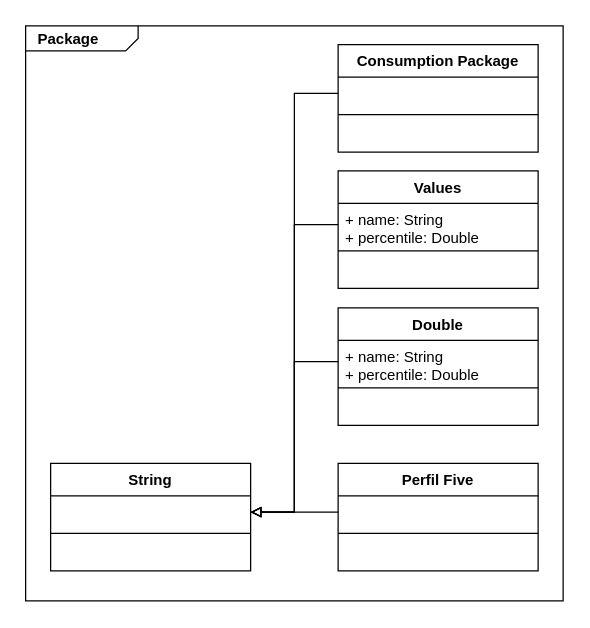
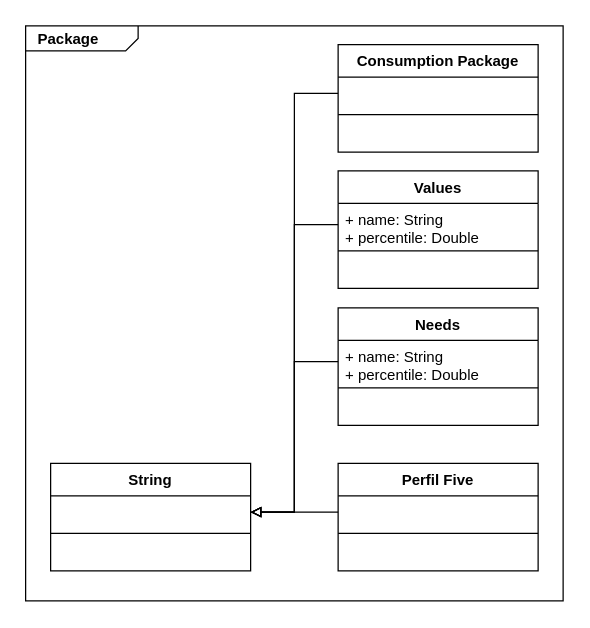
(438, 324) -> (438, 324)
